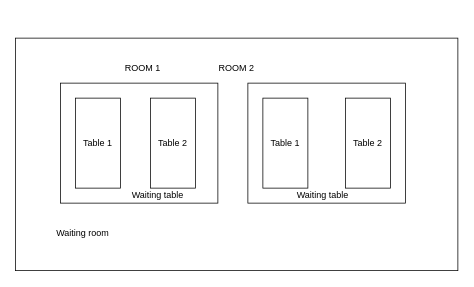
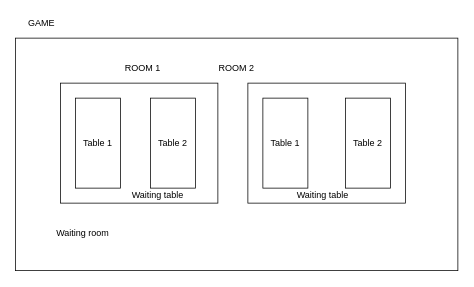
none -> (42, 23)
